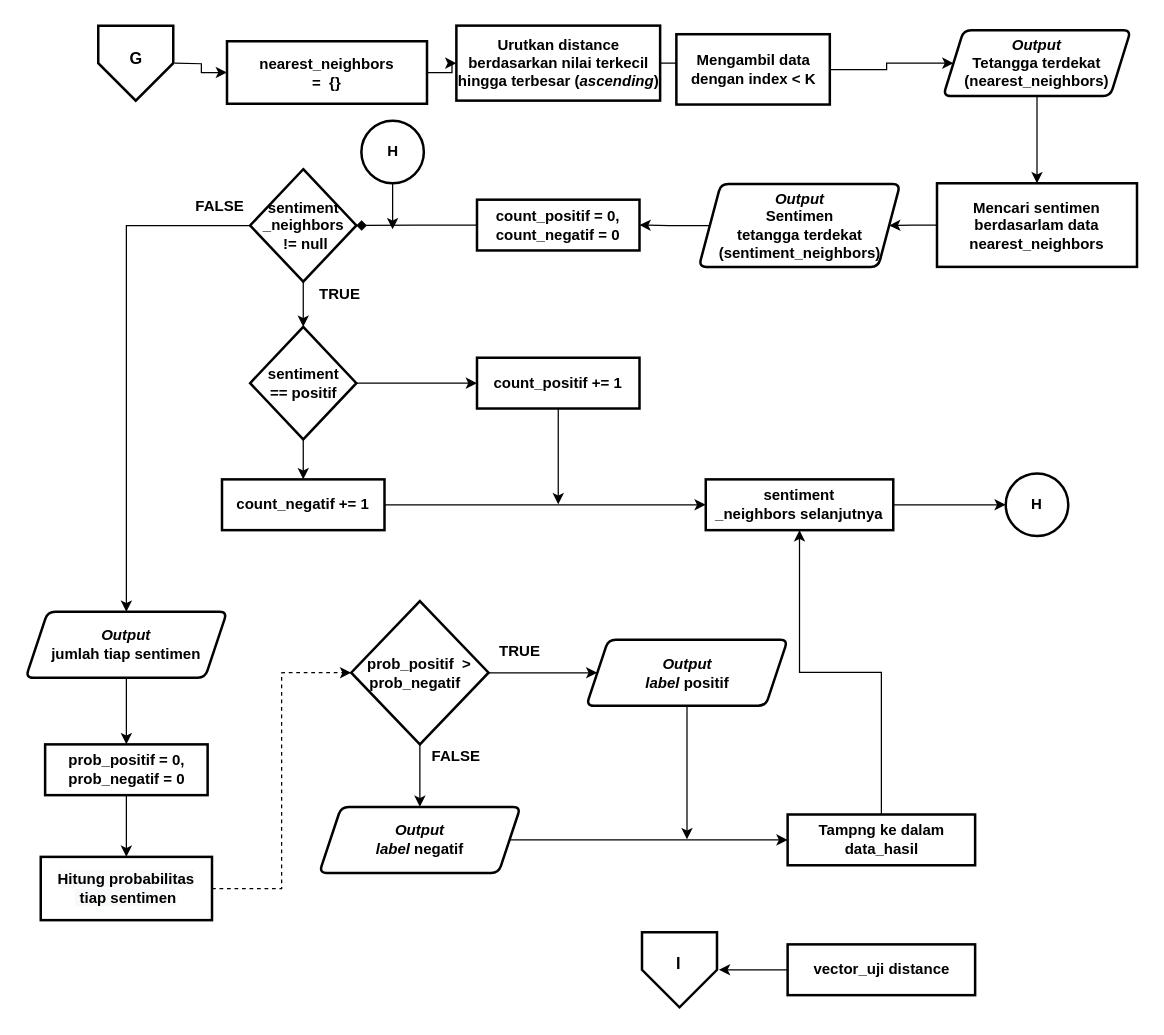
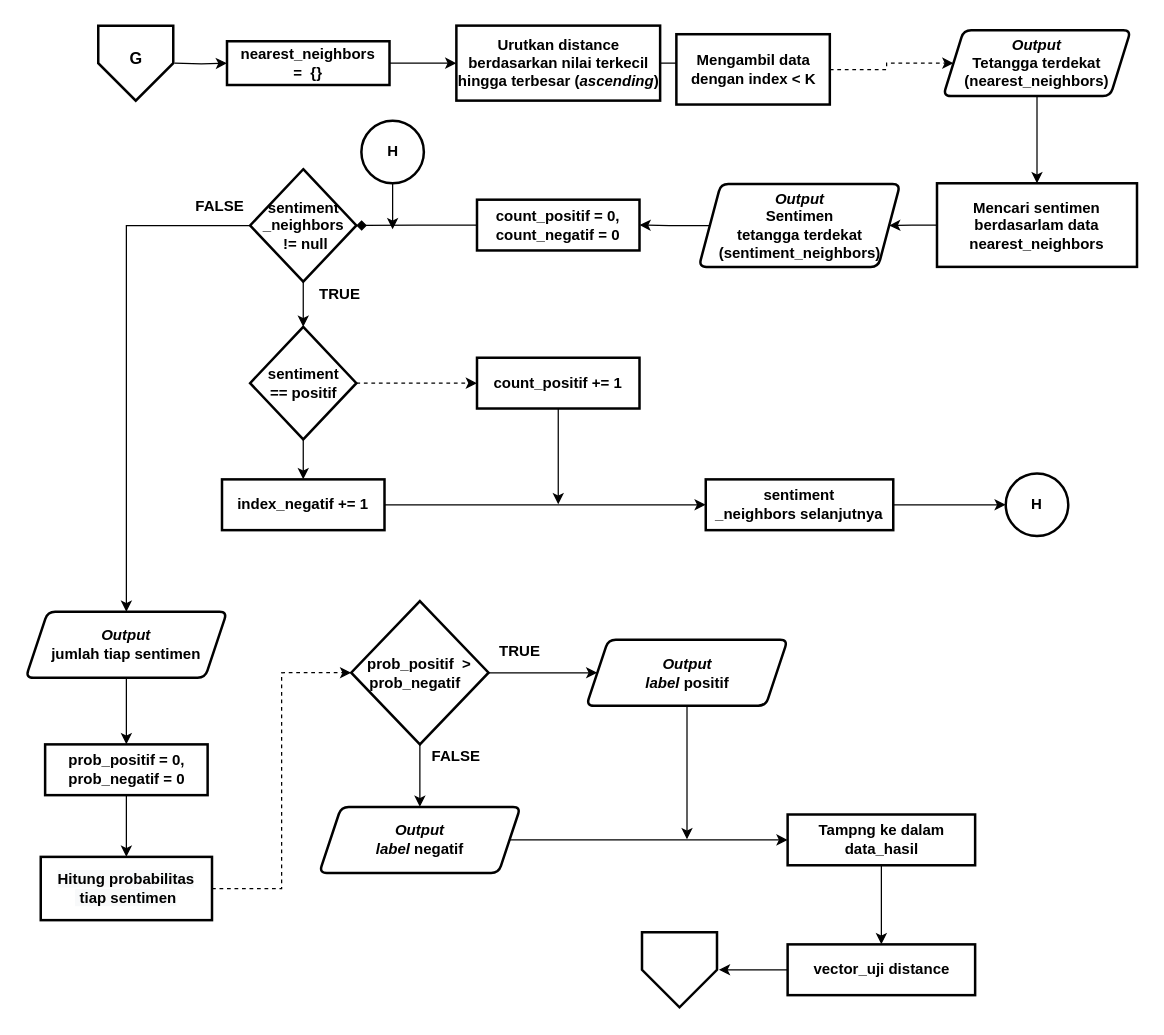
(887, 65) -> (887, 65)
(327, 73) -> (308, 63)
(414, 383) -> (414, 383)
(303, 504) -> (303, 504)
(845, 672) -> (881, 900)
(678, 964) -> none
